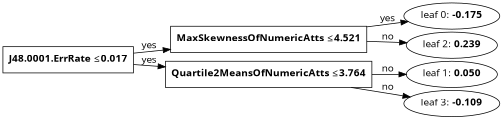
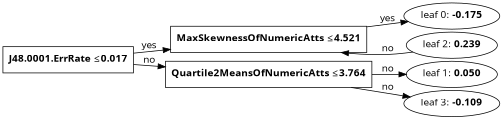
(383, 42) -> (381, 55)
(149, 60) -> (149, 60)
